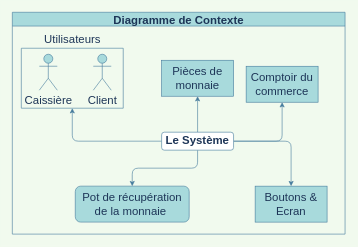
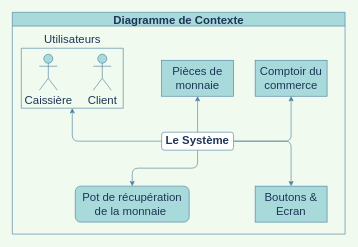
(282, 84) -> (291, 78)
